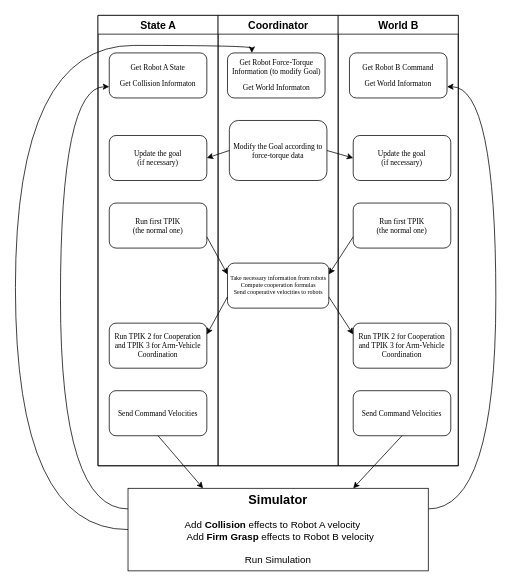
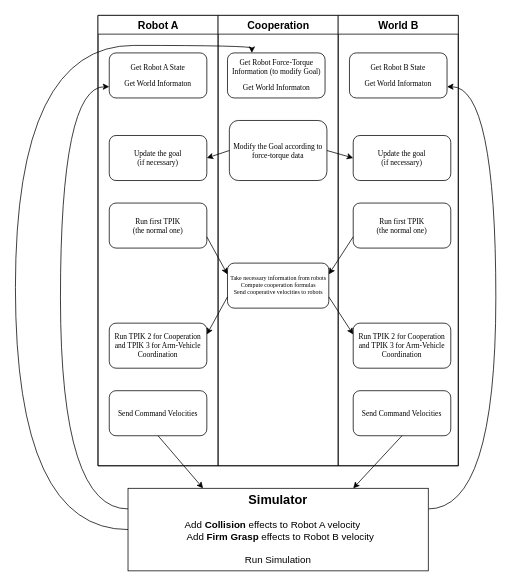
(158, 25) -> (158, 25)
(278, 25) -> (278, 25)
(158, 75) -> (158, 75)
(398, 75) -> (398, 75)
